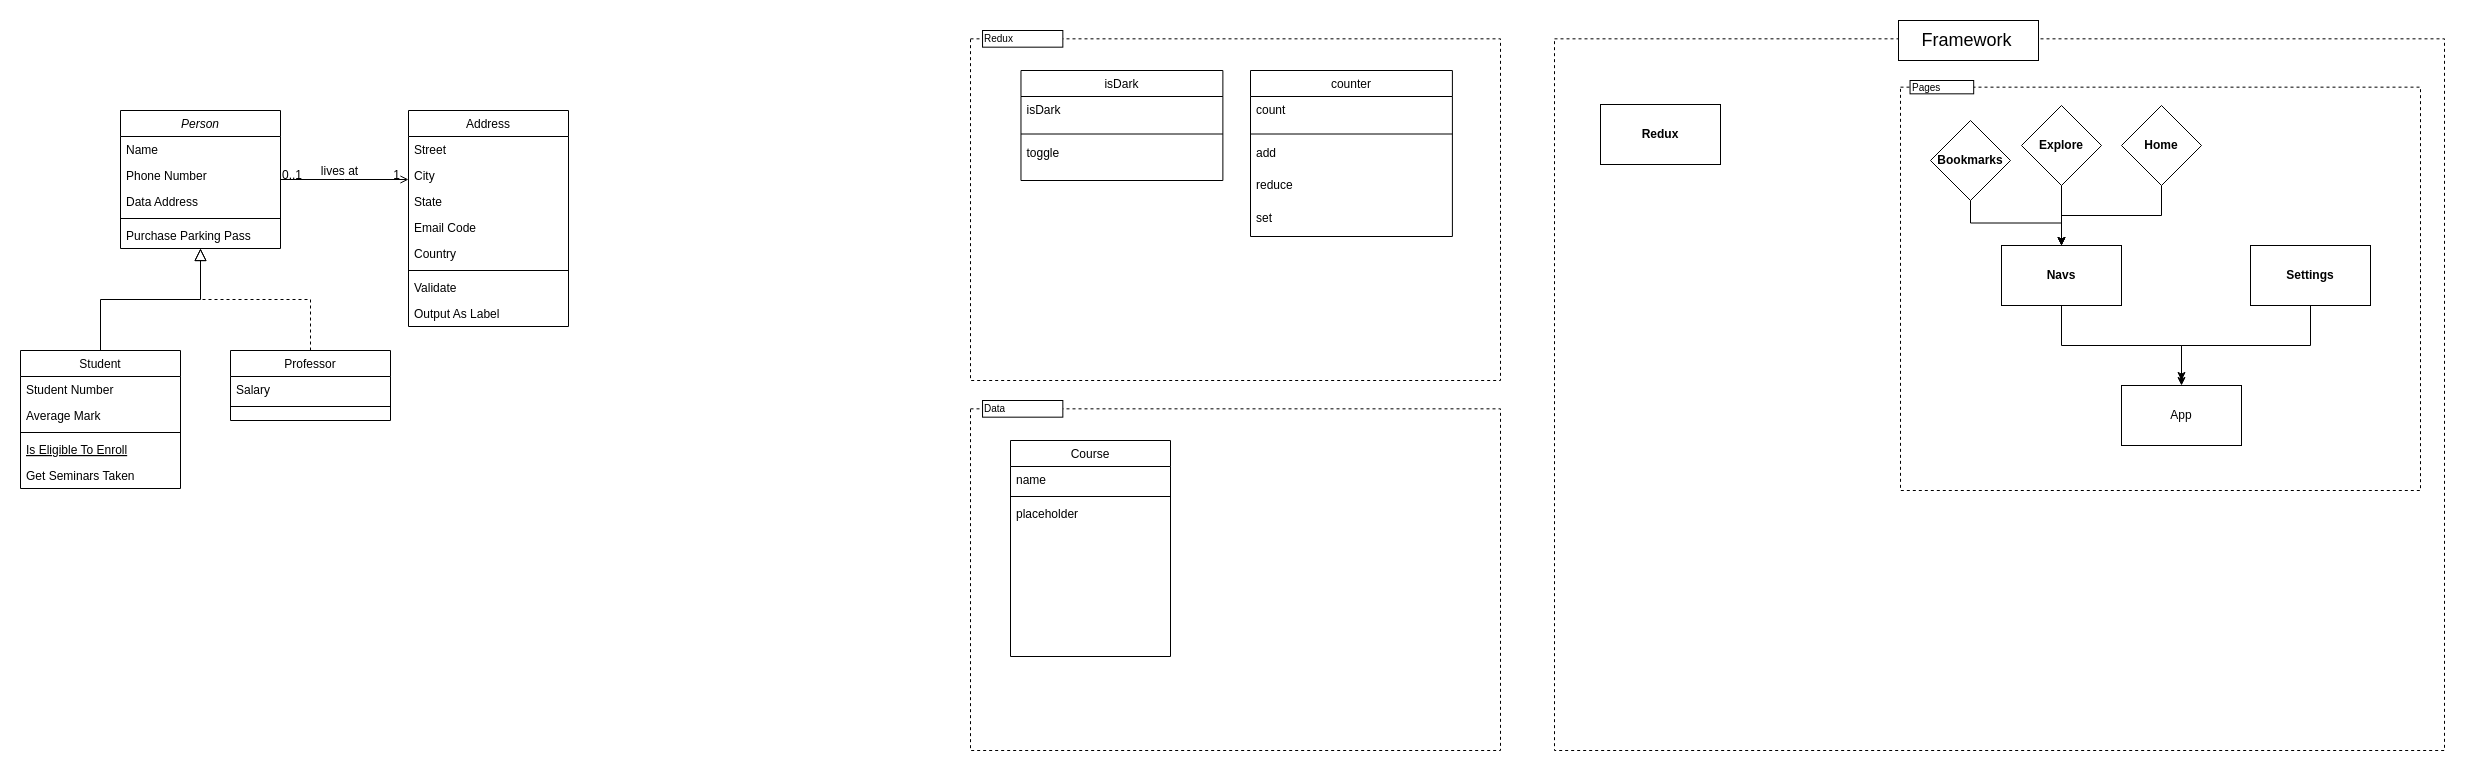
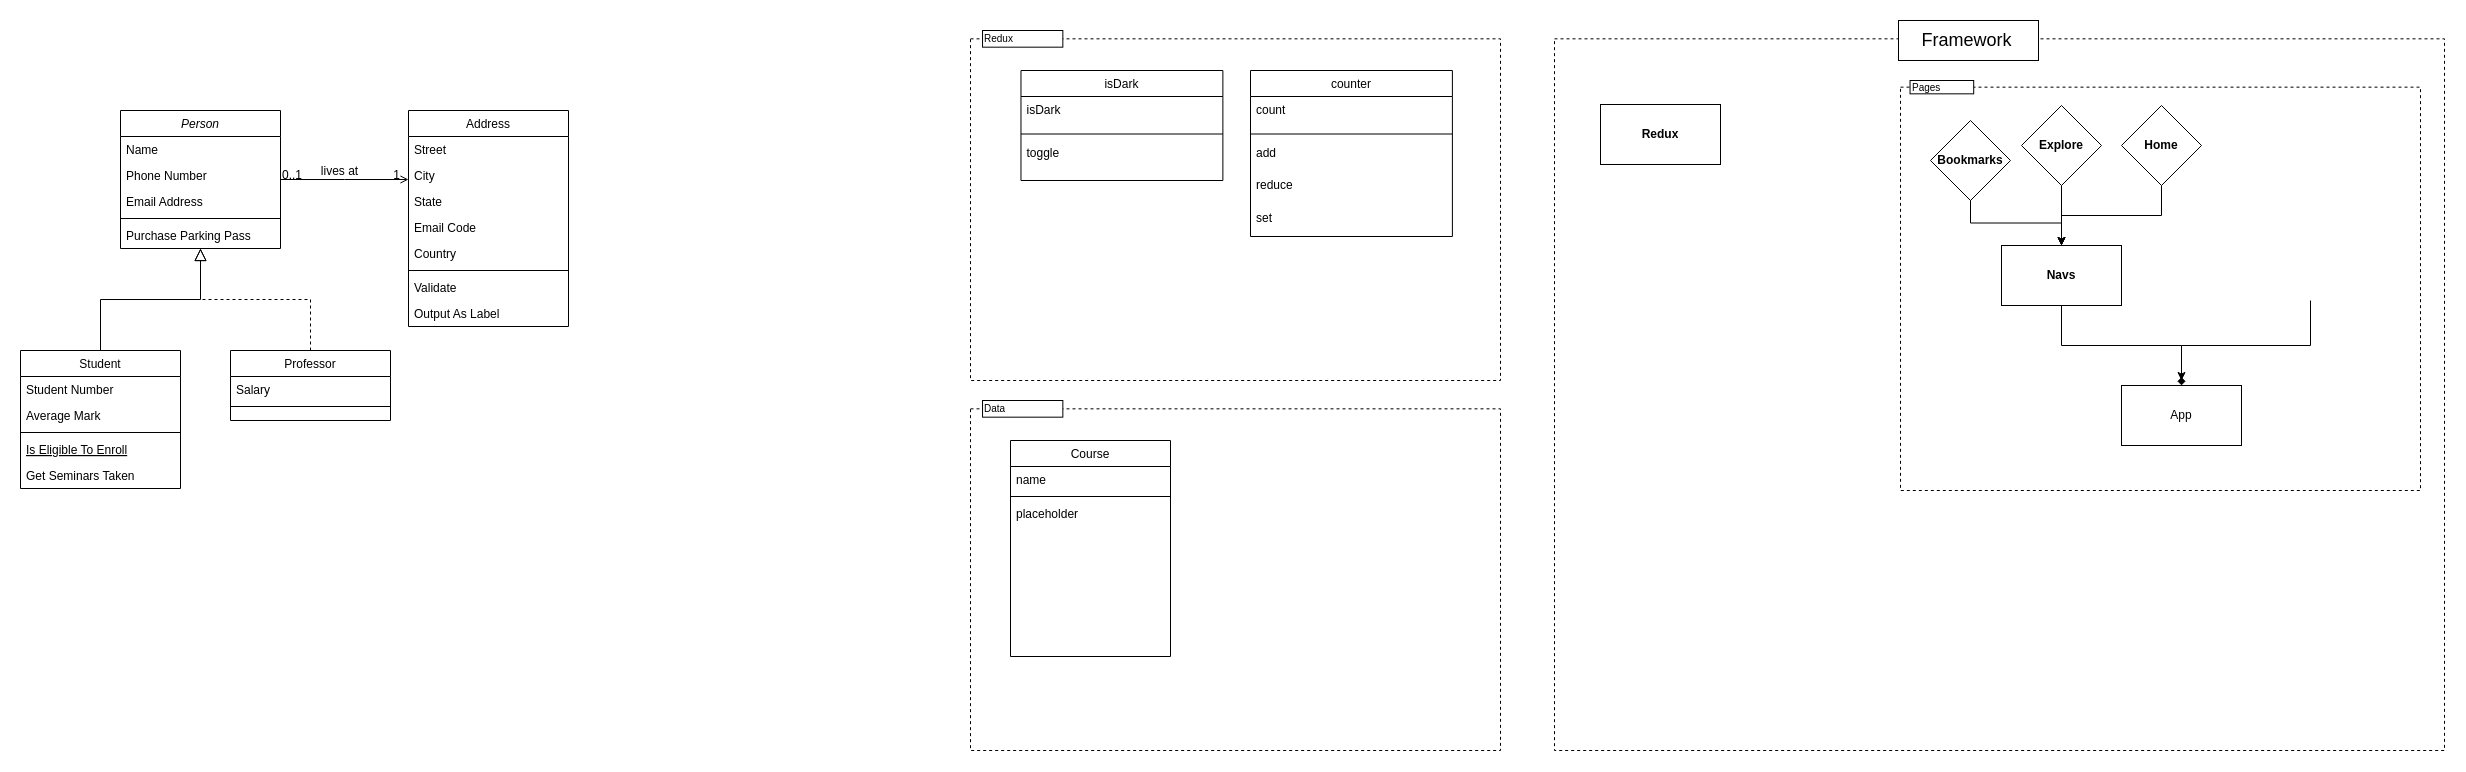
(165, 202) -> (165, 202)
(2311, 276) -> none
(2182, 377) -> (2182, 376)
